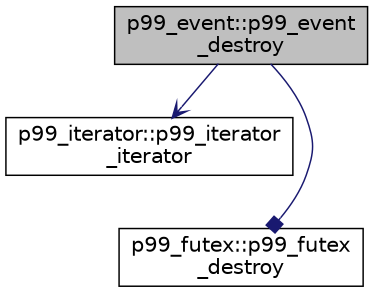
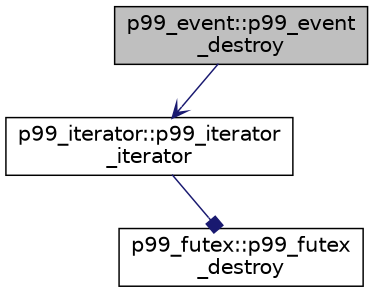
(312, 139) -> (190, 196)
